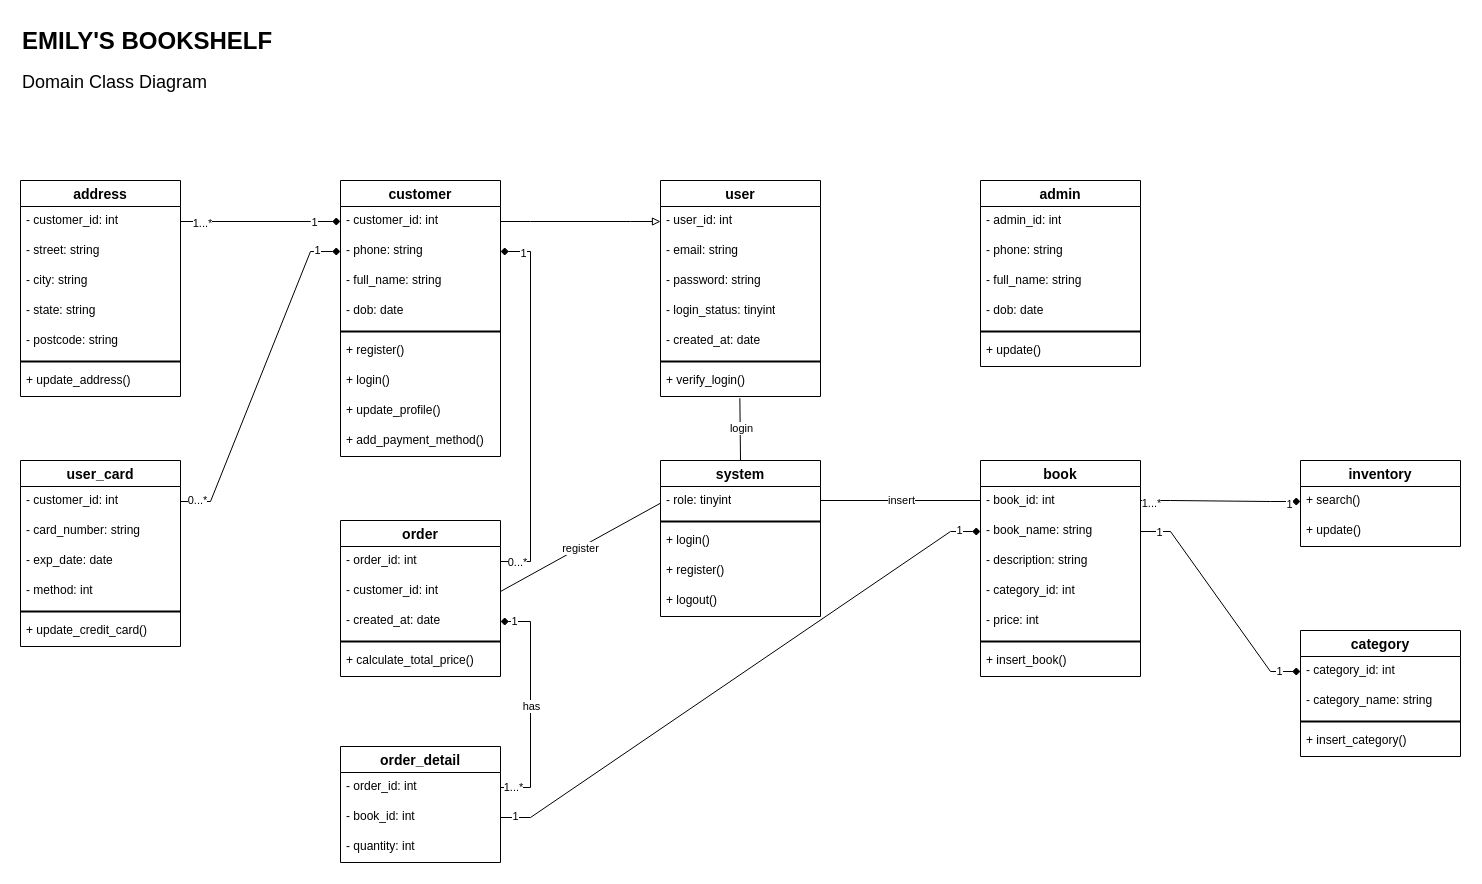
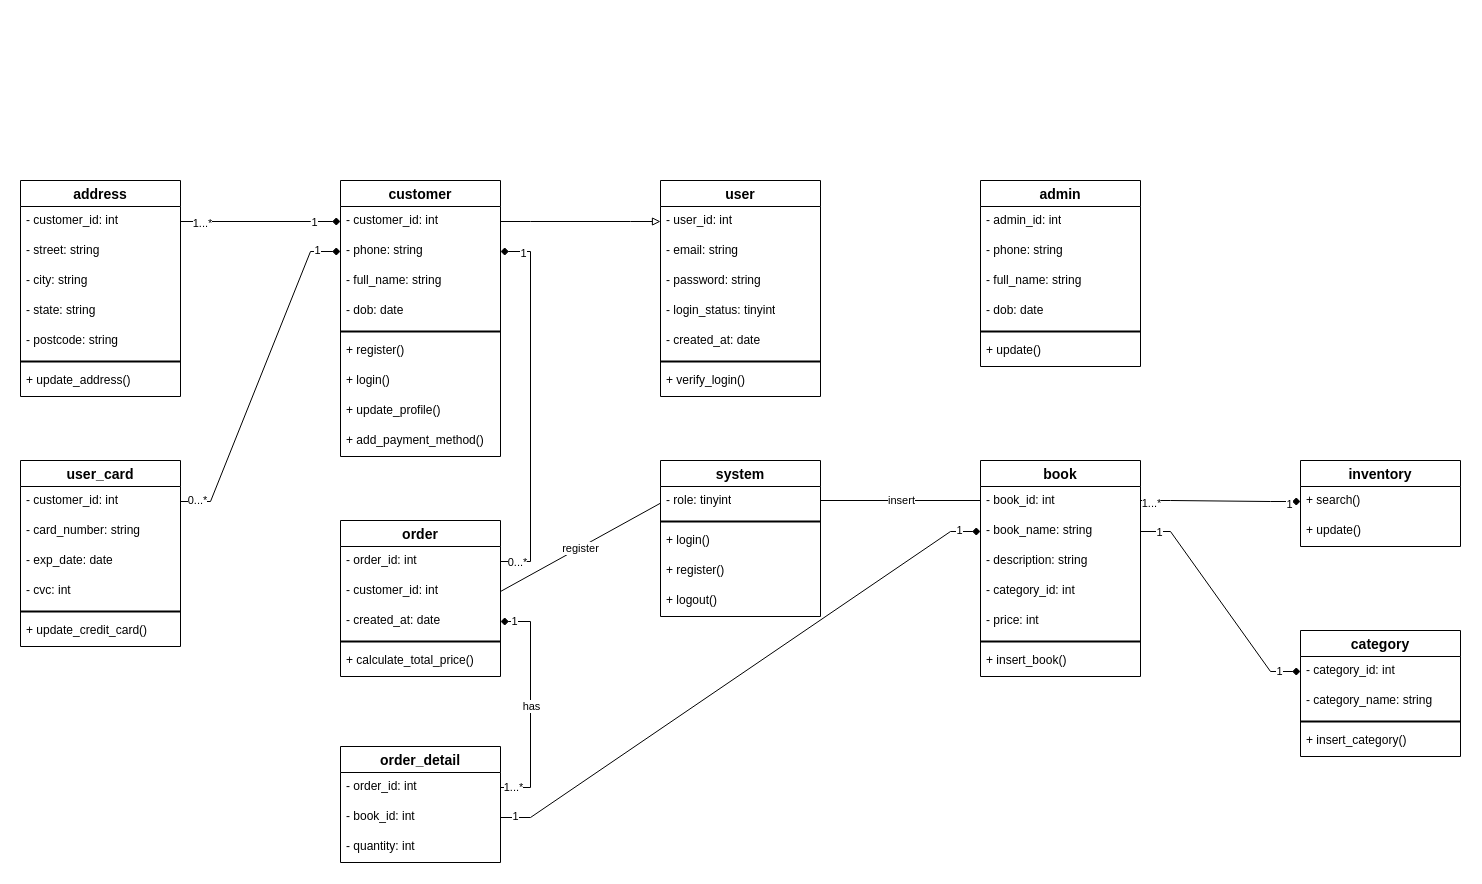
(216, 61) -> none
(740, 429) -> none
(64, 591) -> (54, 591)
